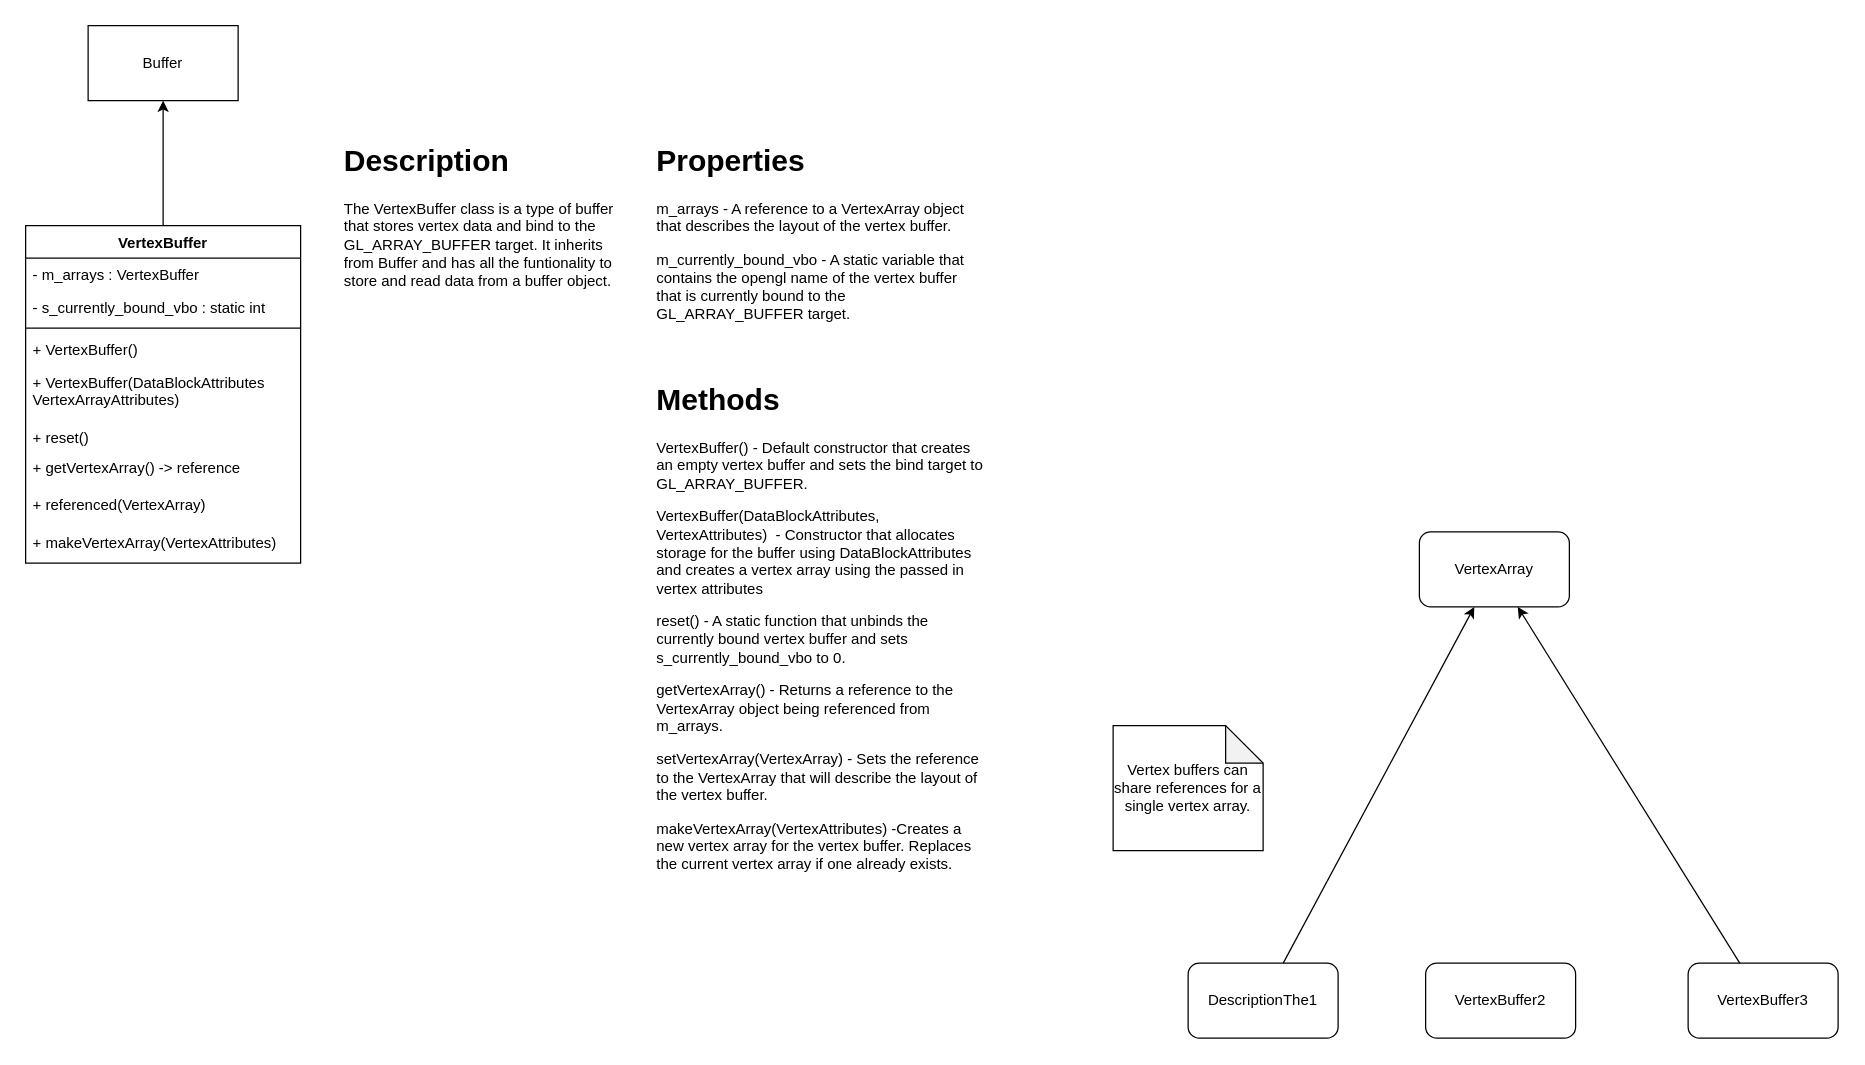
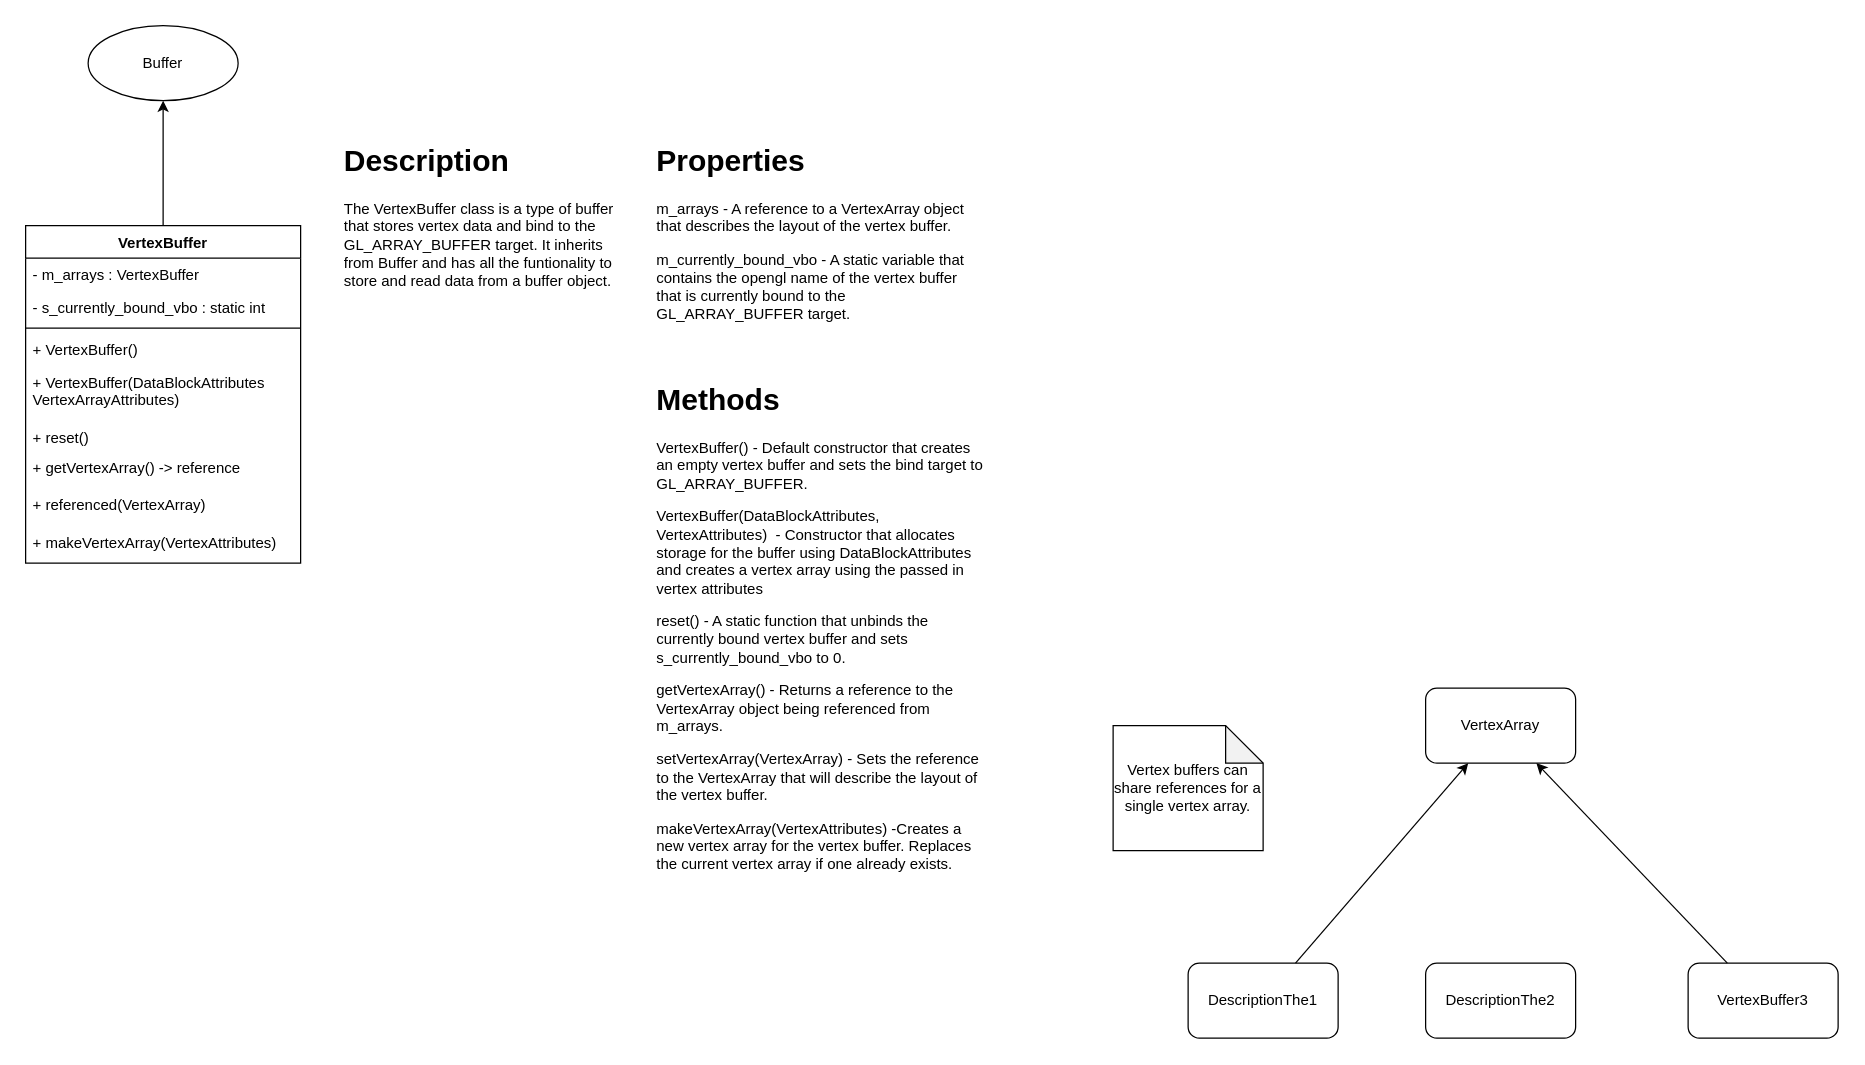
(163, 63) -> (163, 63)
(1494, 569) -> (1501, 726)
(1501, 1001) -> (1501, 1001)
